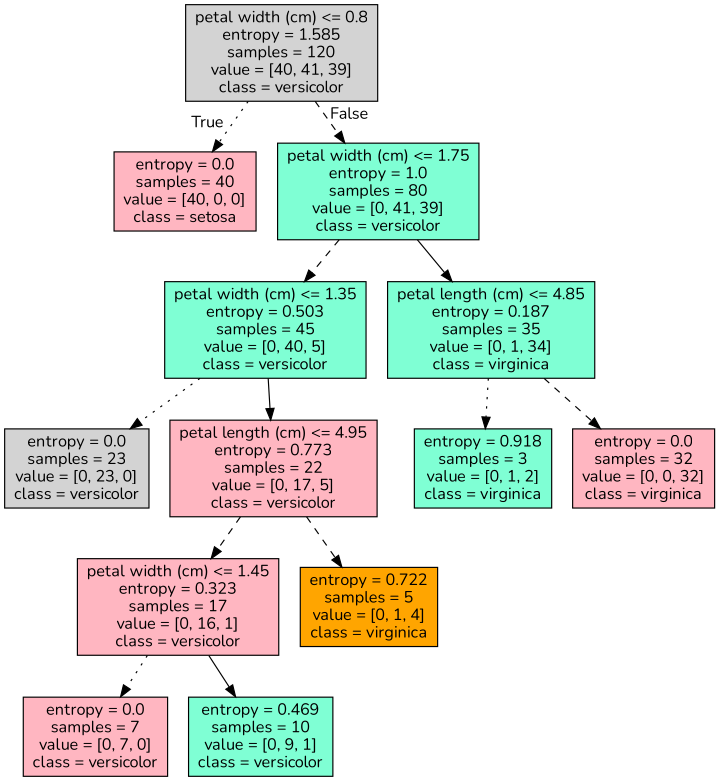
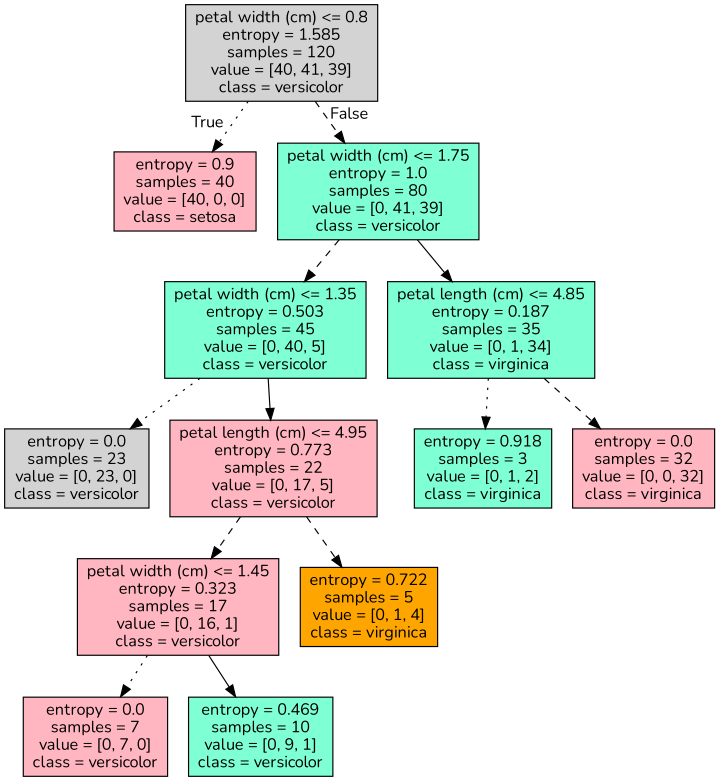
(185, 191) -> (185, 191)
